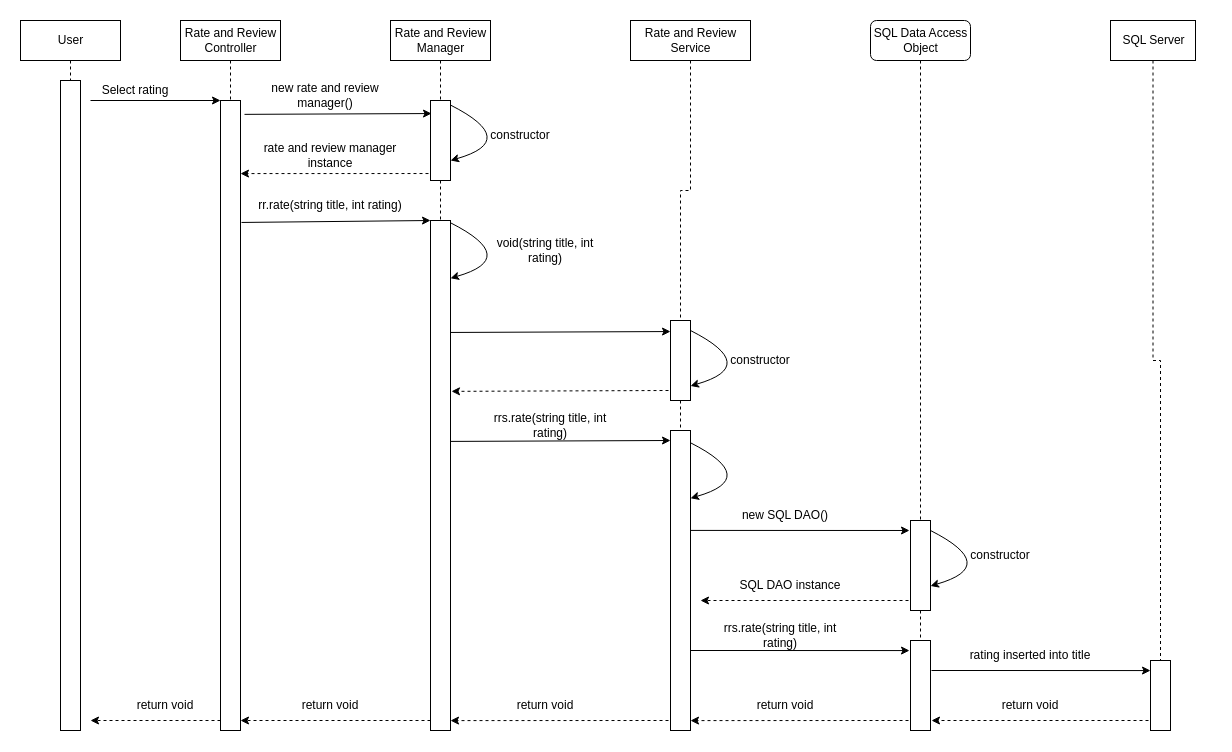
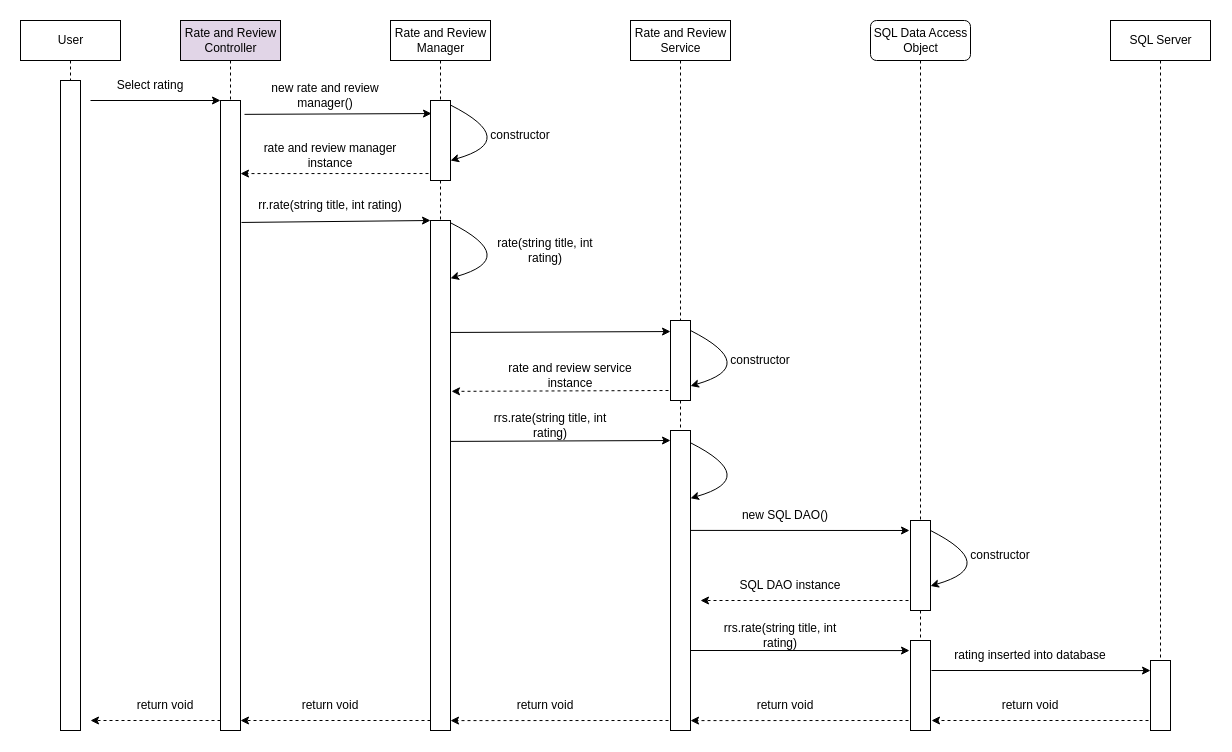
(231, 41) -> (231, 41)
(691, 41) -> (681, 41)
(1153, 41) -> (1161, 41)
(136, 91) -> (151, 86)
(546, 251) -> (546, 251)
none -> (571, 376)
(1031, 656) -> (1031, 656)
